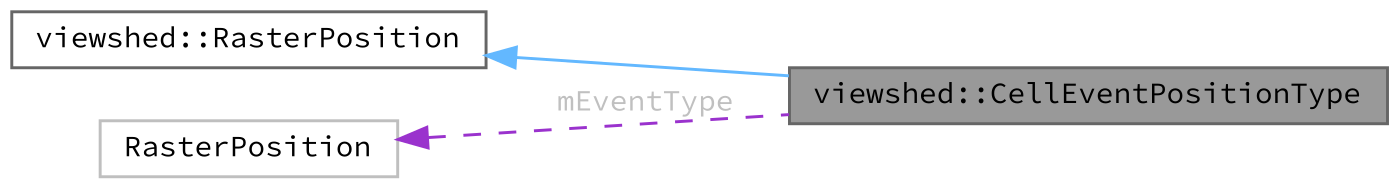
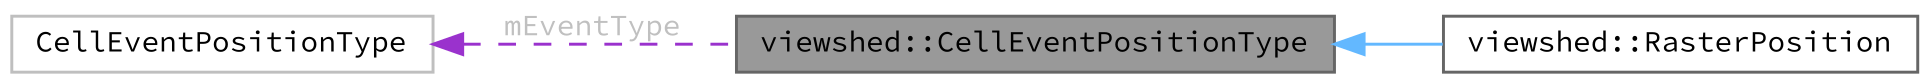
(653, 67) -> (1404, 44)
(249, 149) -> (222, 44)
